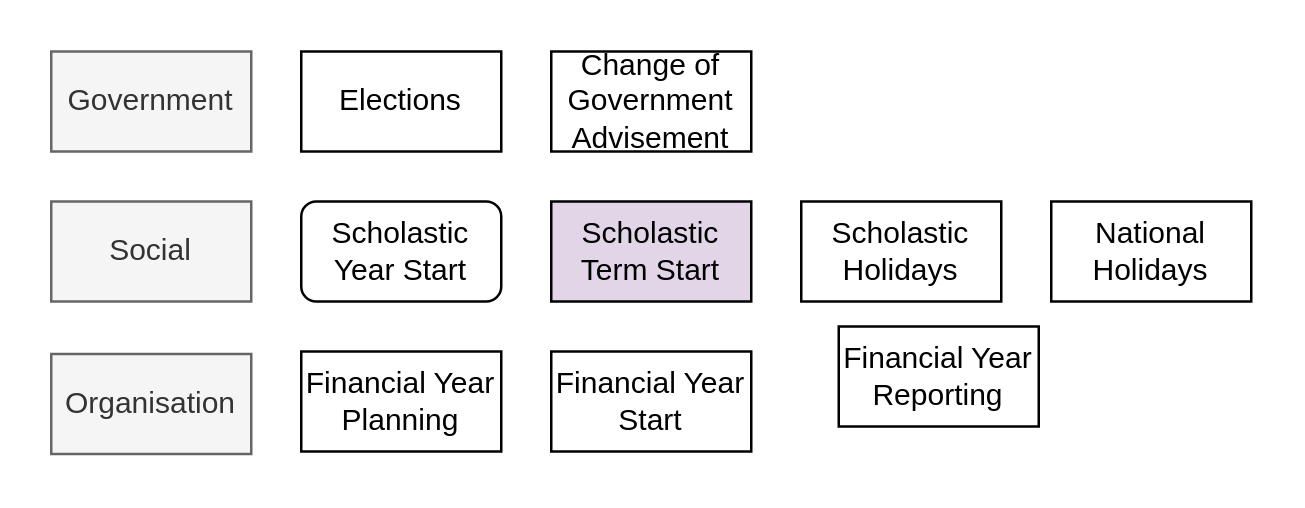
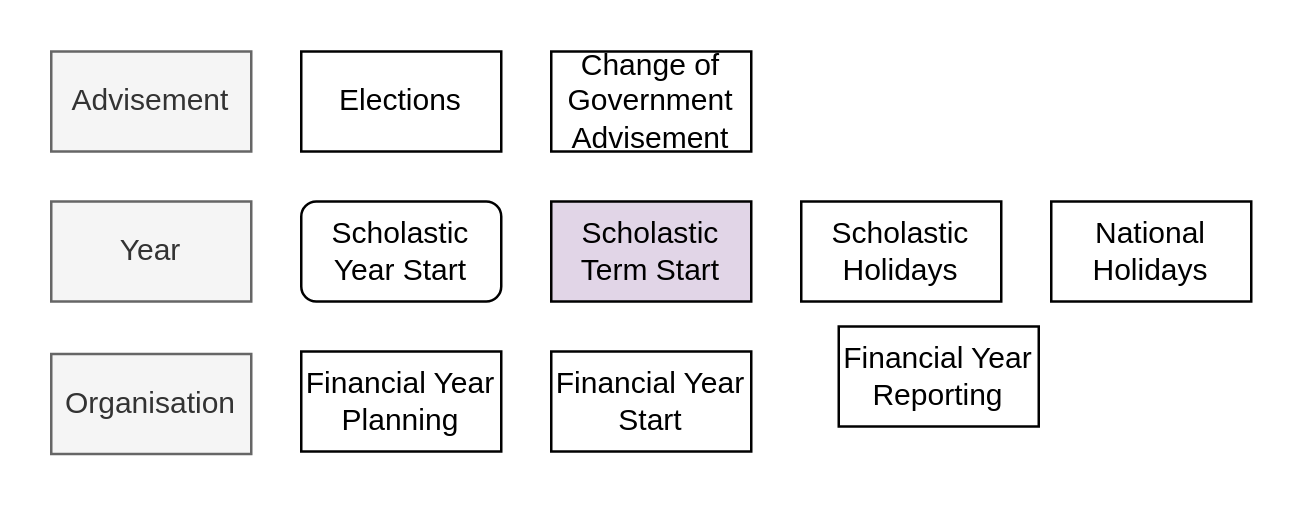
(151, 101) -> (151, 101)
(151, 251) -> (151, 251)
